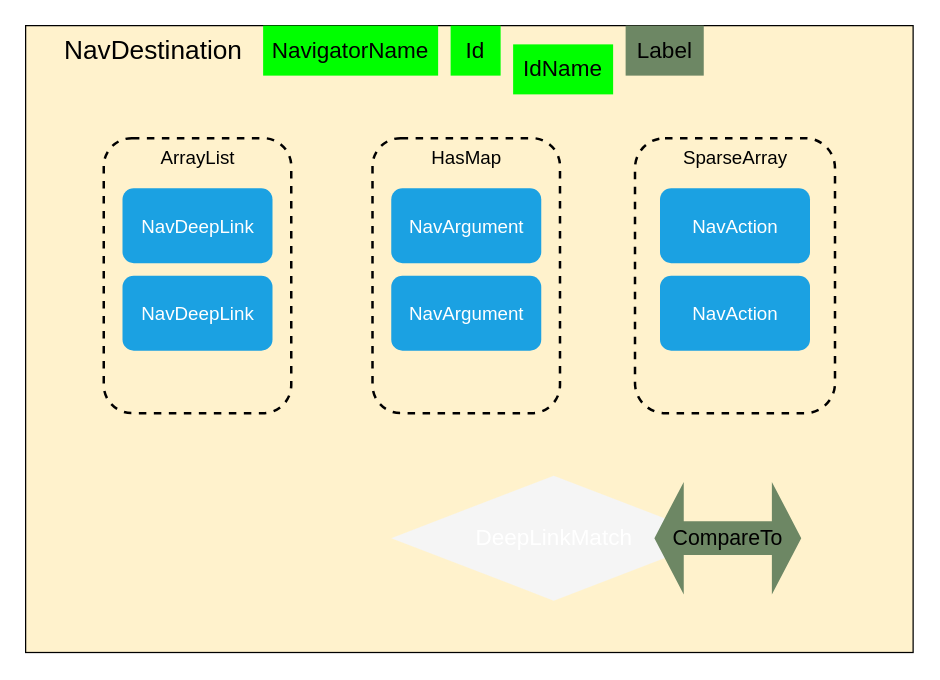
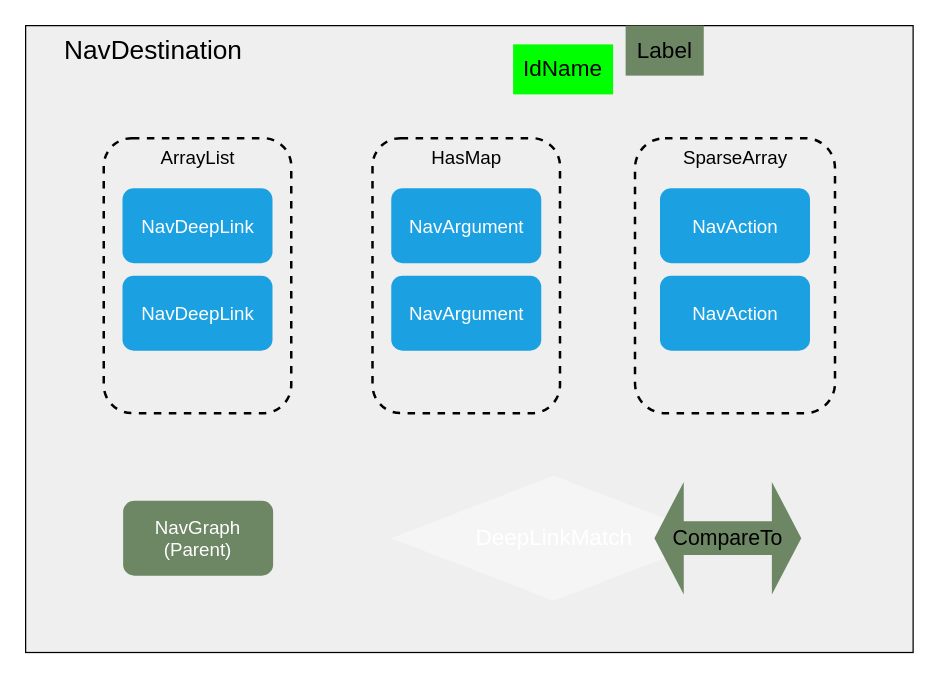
(83, 43) -> (83, 43)
(351, 51) -> none
(476, 51) -> none
none -> (198, 538)
